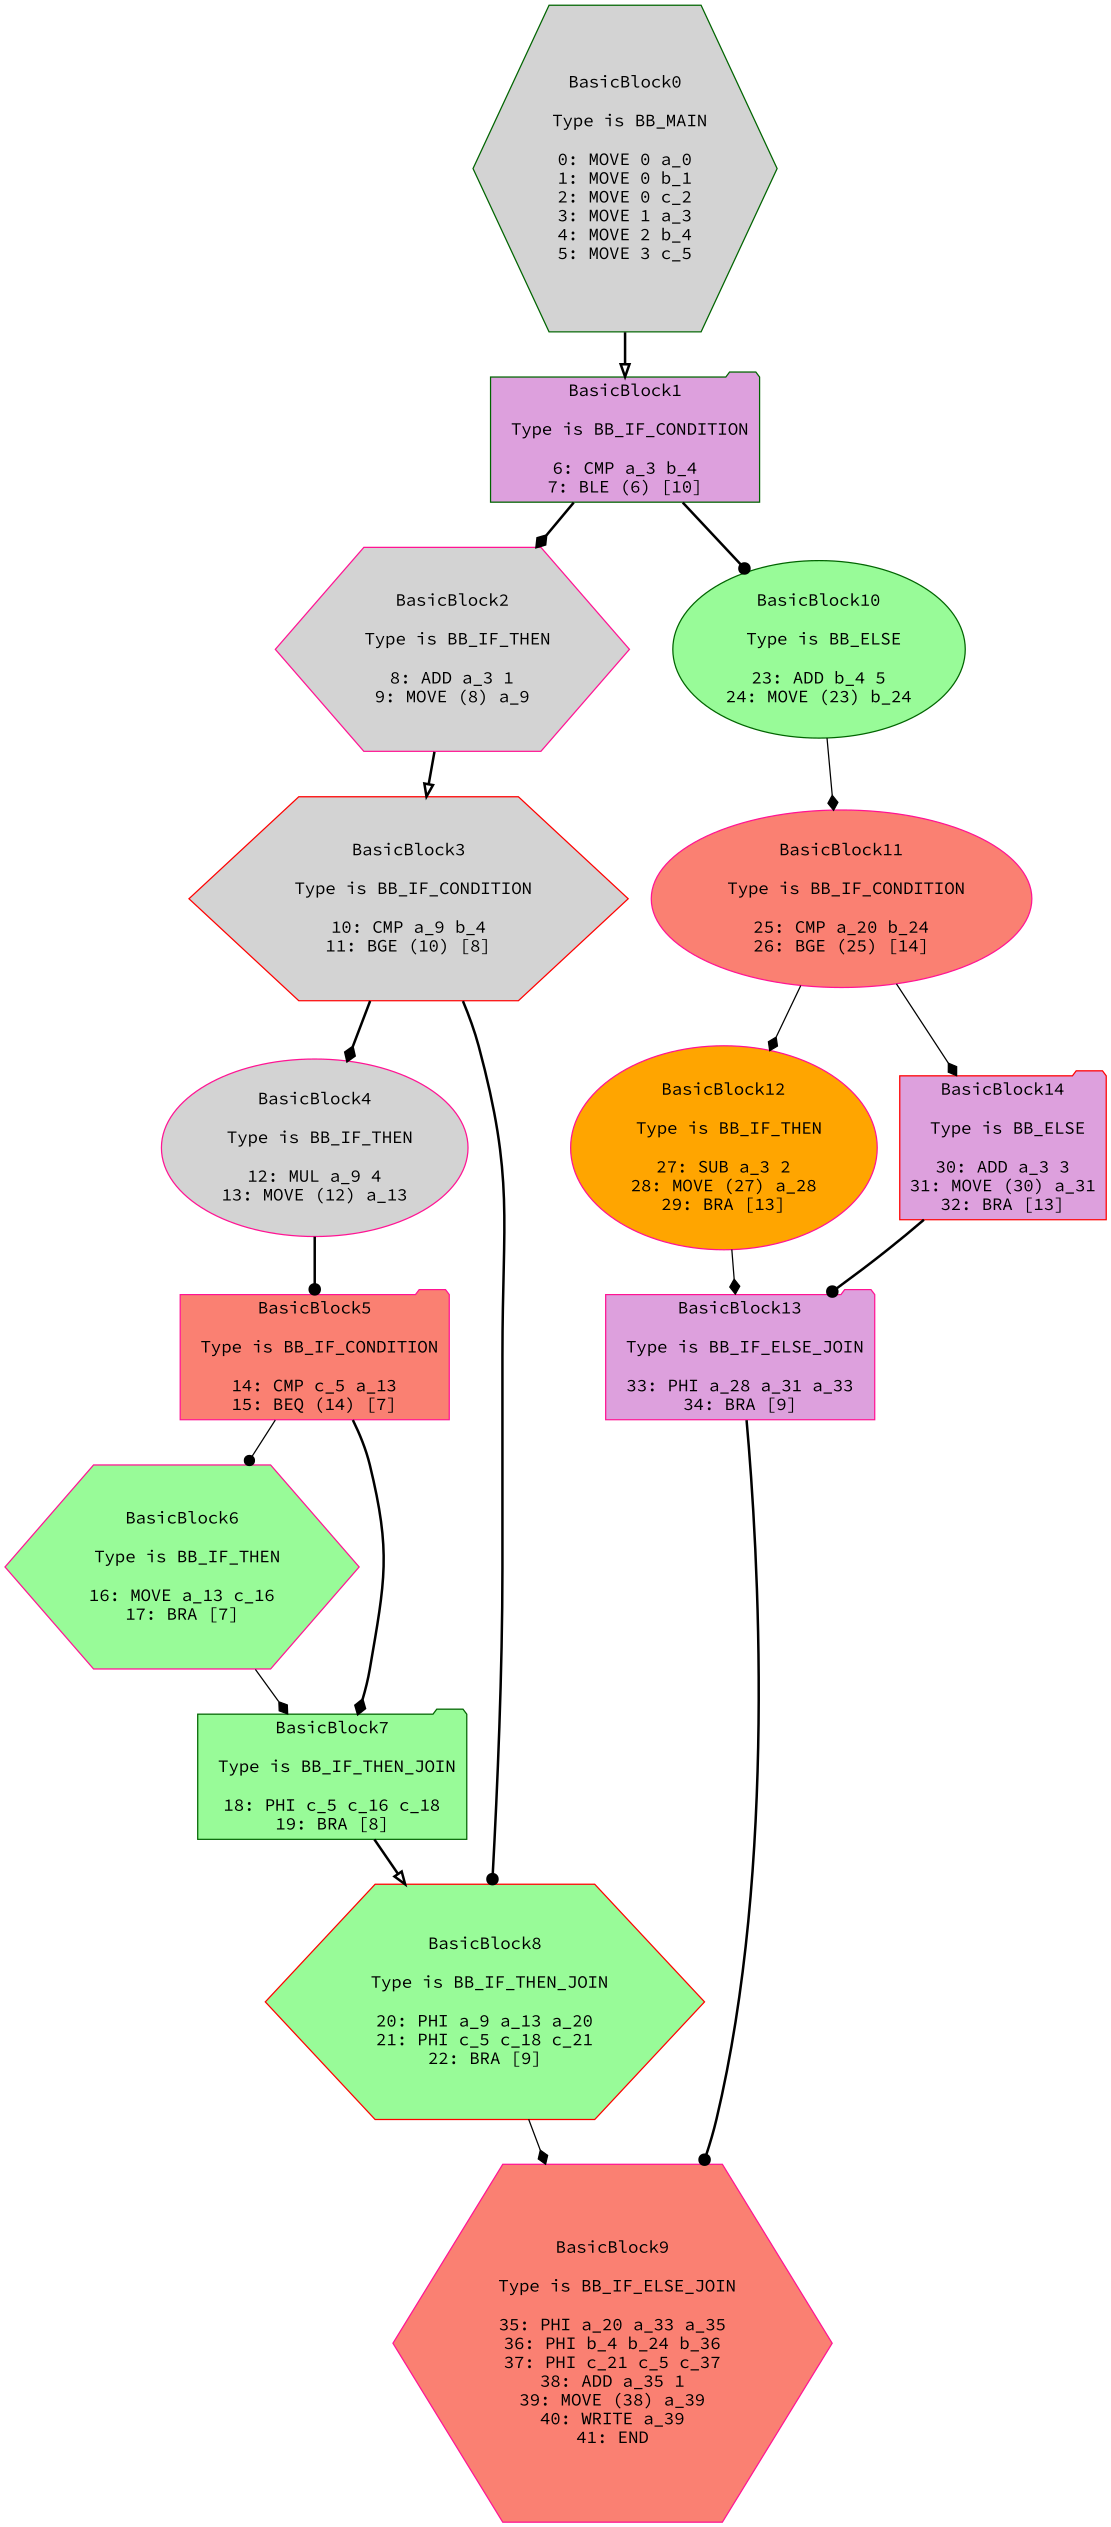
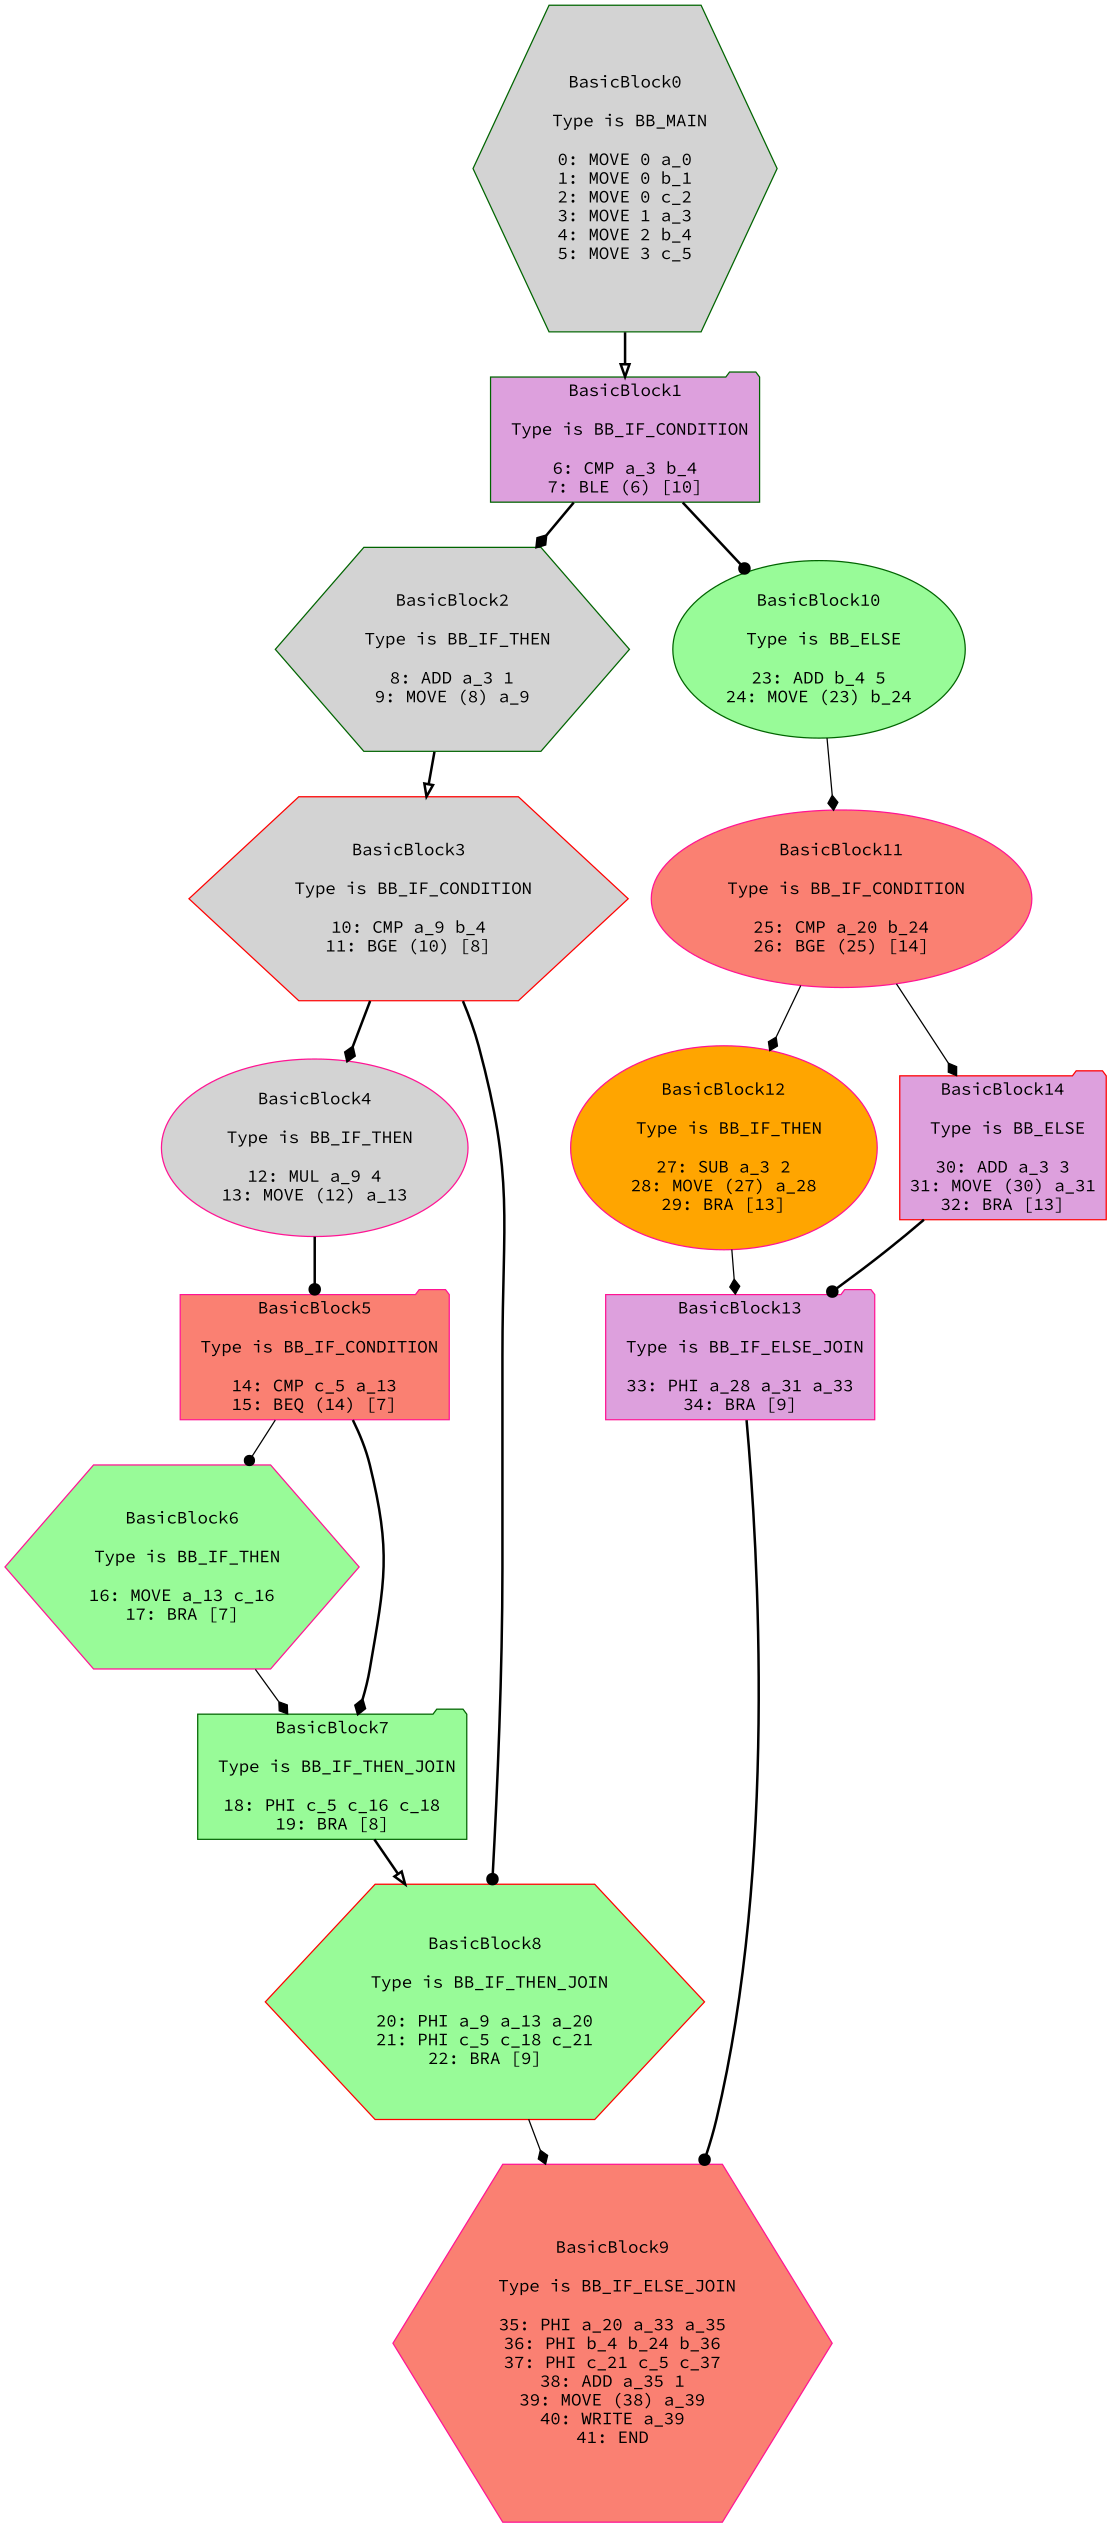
(452, 649) -> (452, 649)
